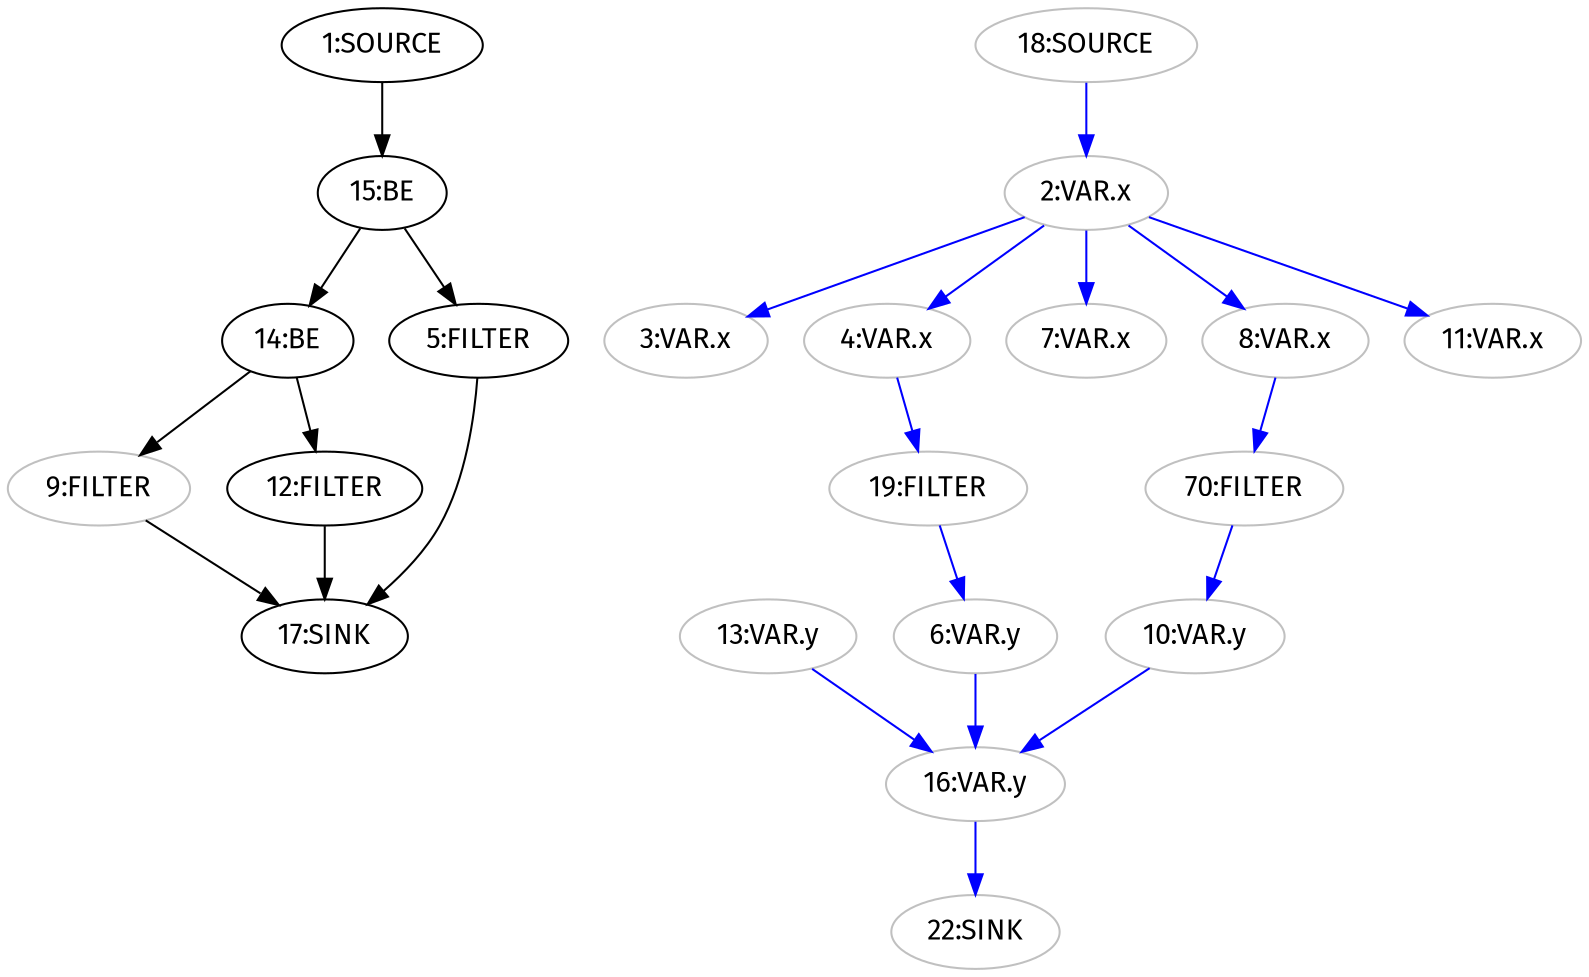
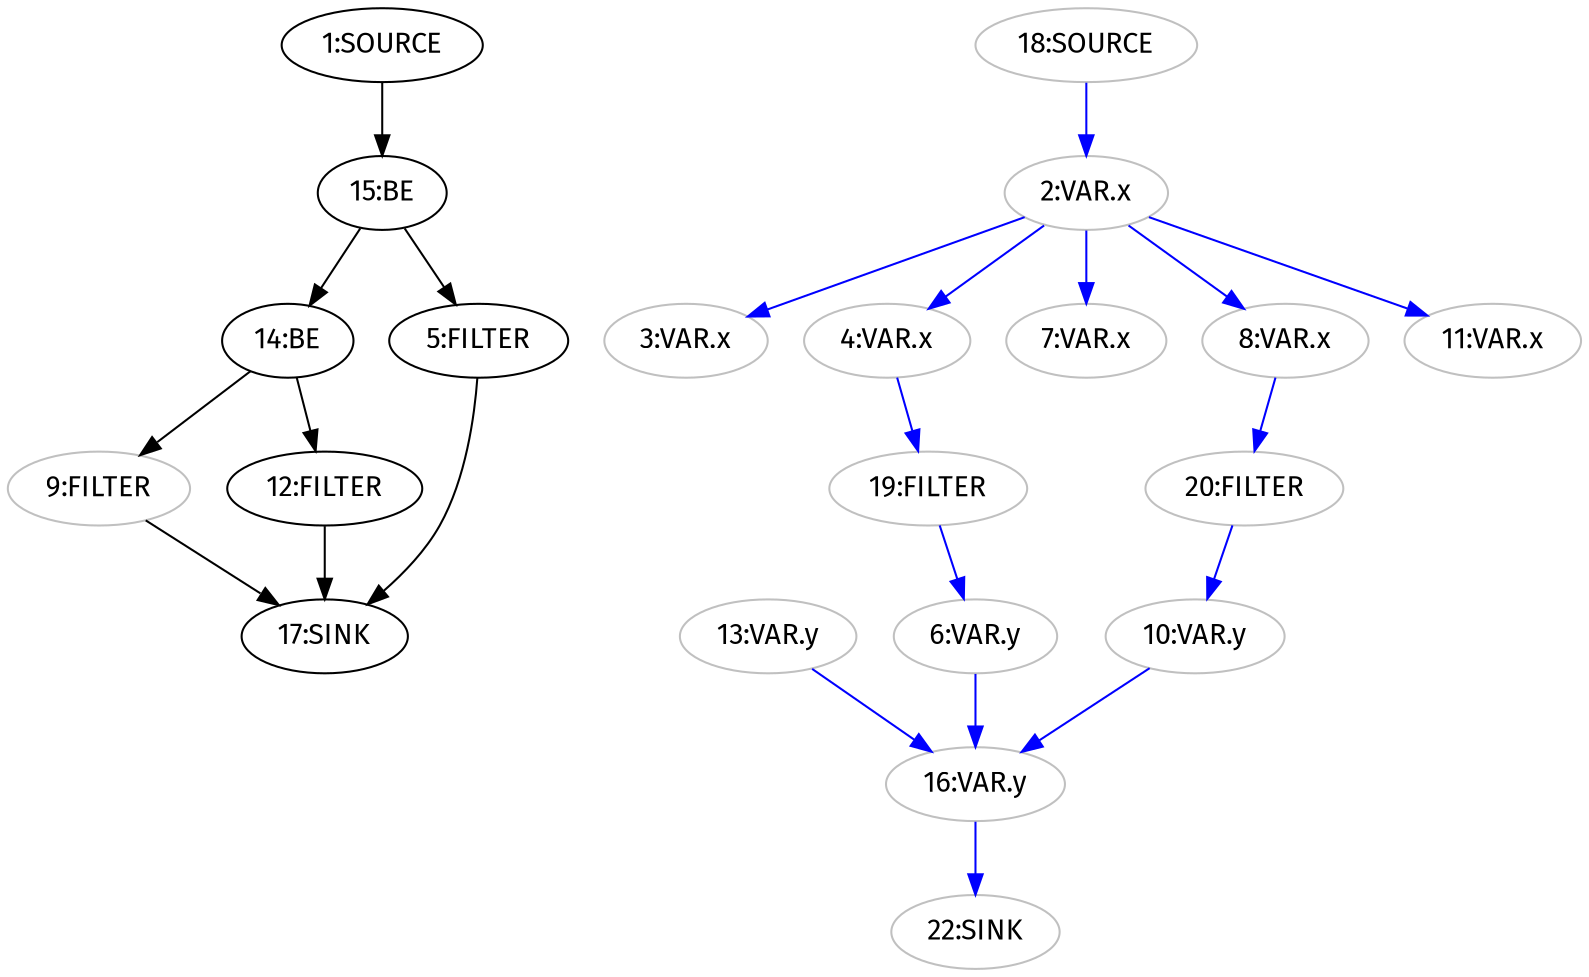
(1244, 489) -> (1244, 489)
